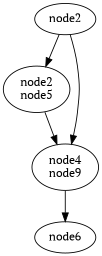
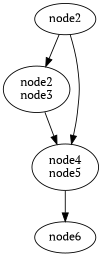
(37, 89) -> (37, 89)
(65, 167) -> (65, 167)
